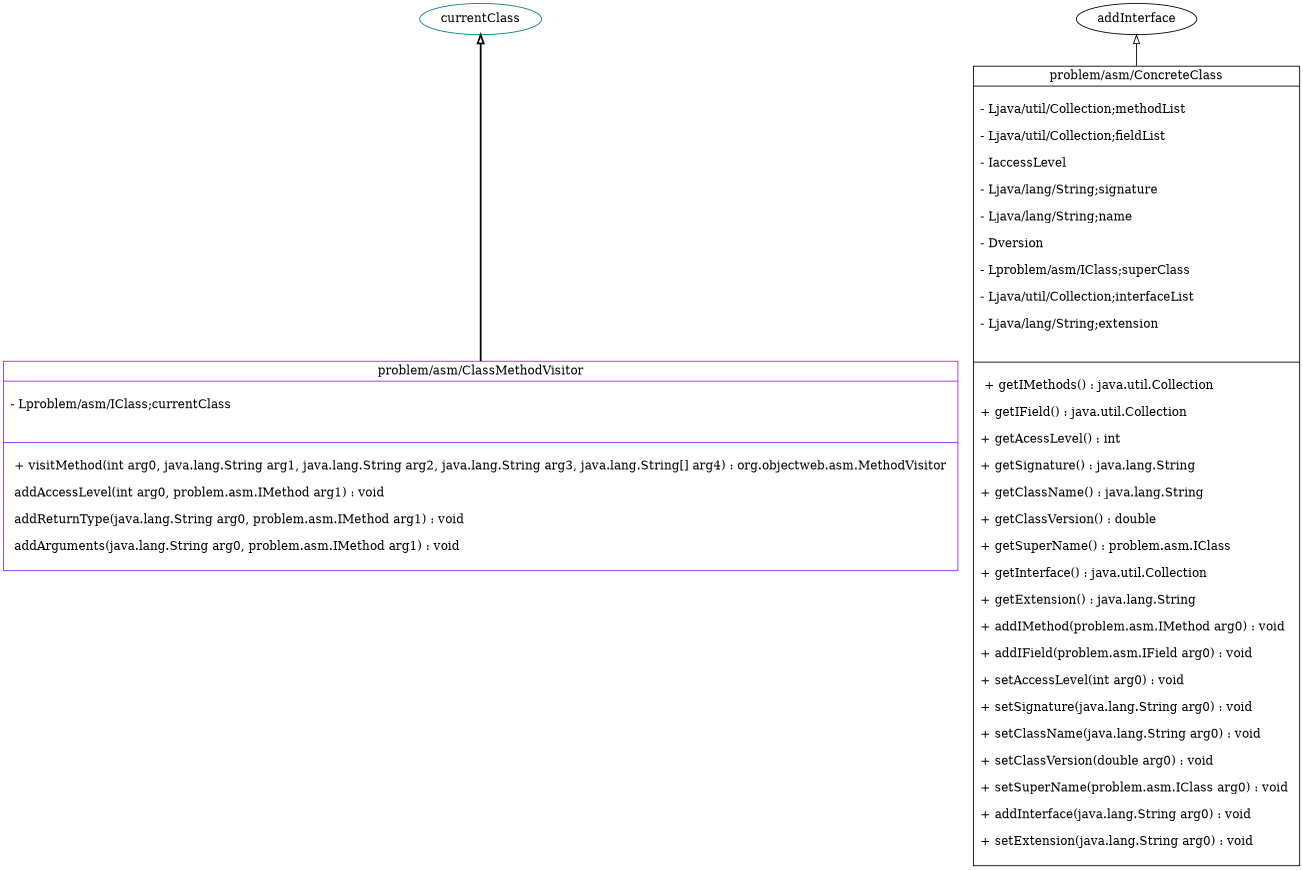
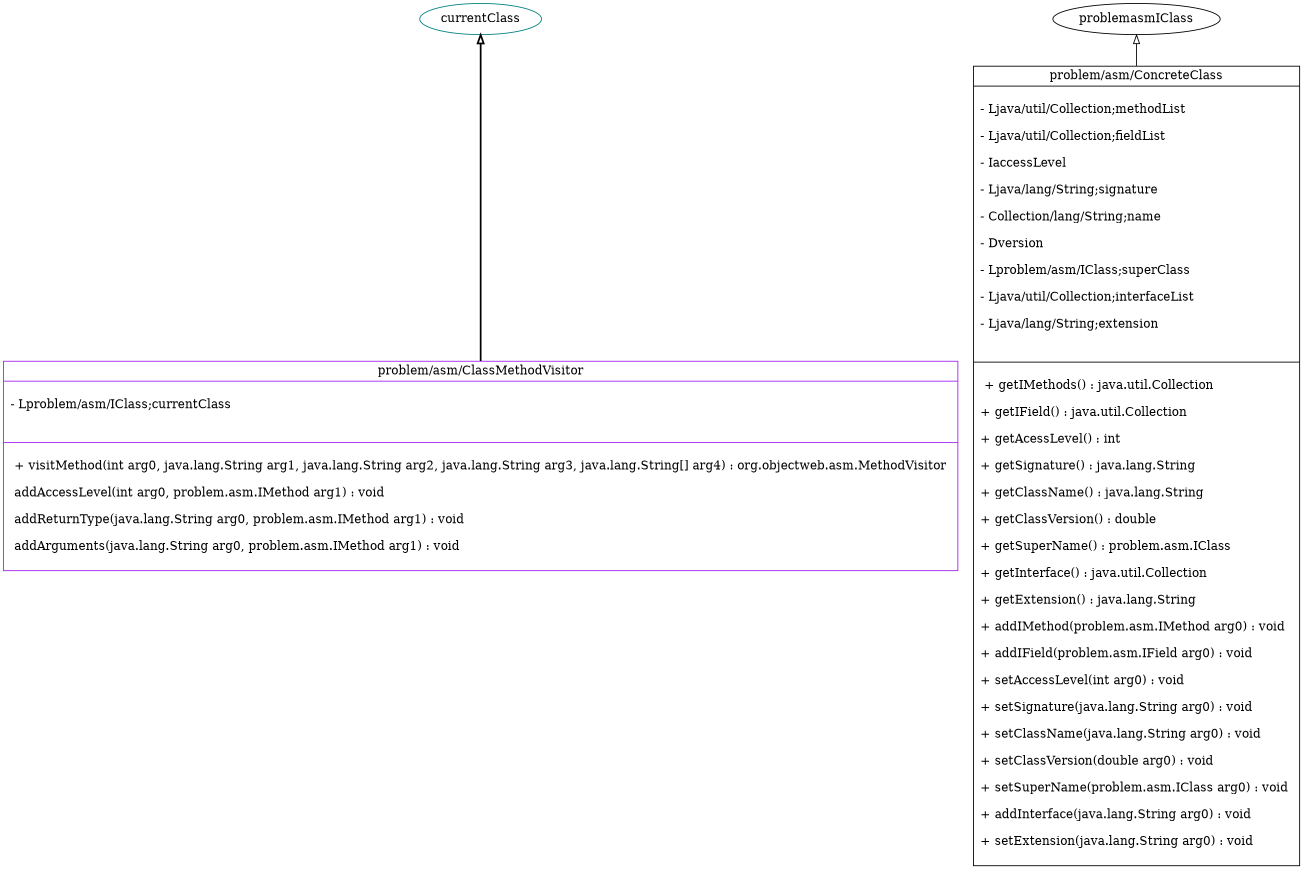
(1137, 19) -> (1137, 19)
(1059, 217) -> (1073, 217)
